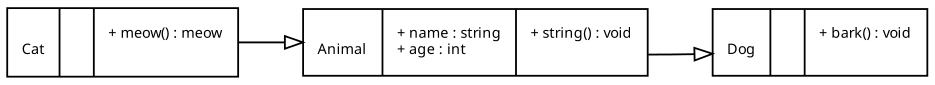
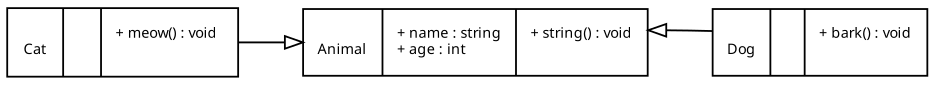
(166, 33) -> (167, 33)
(671, 54) -> (690, 31)
